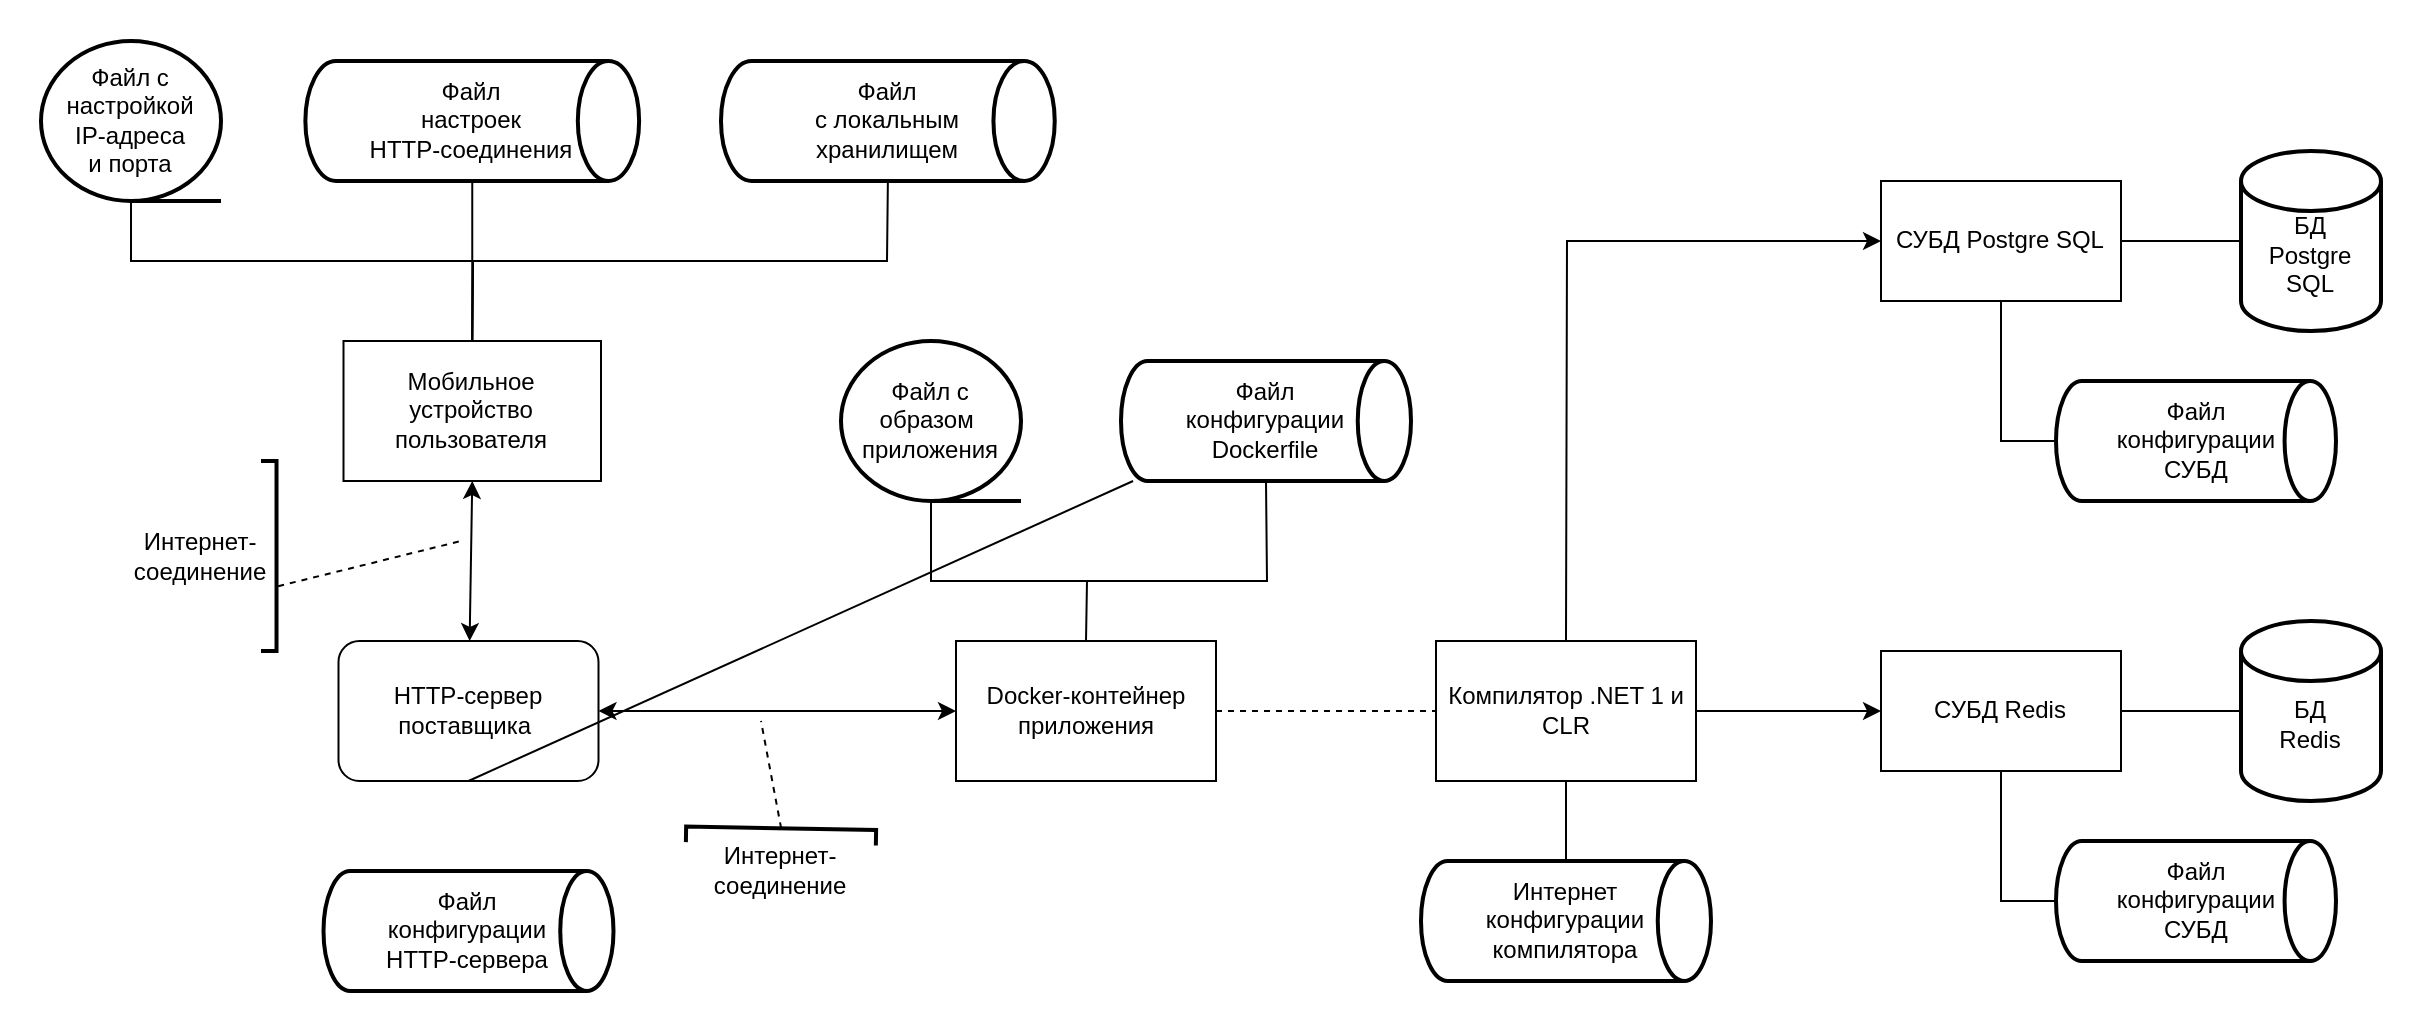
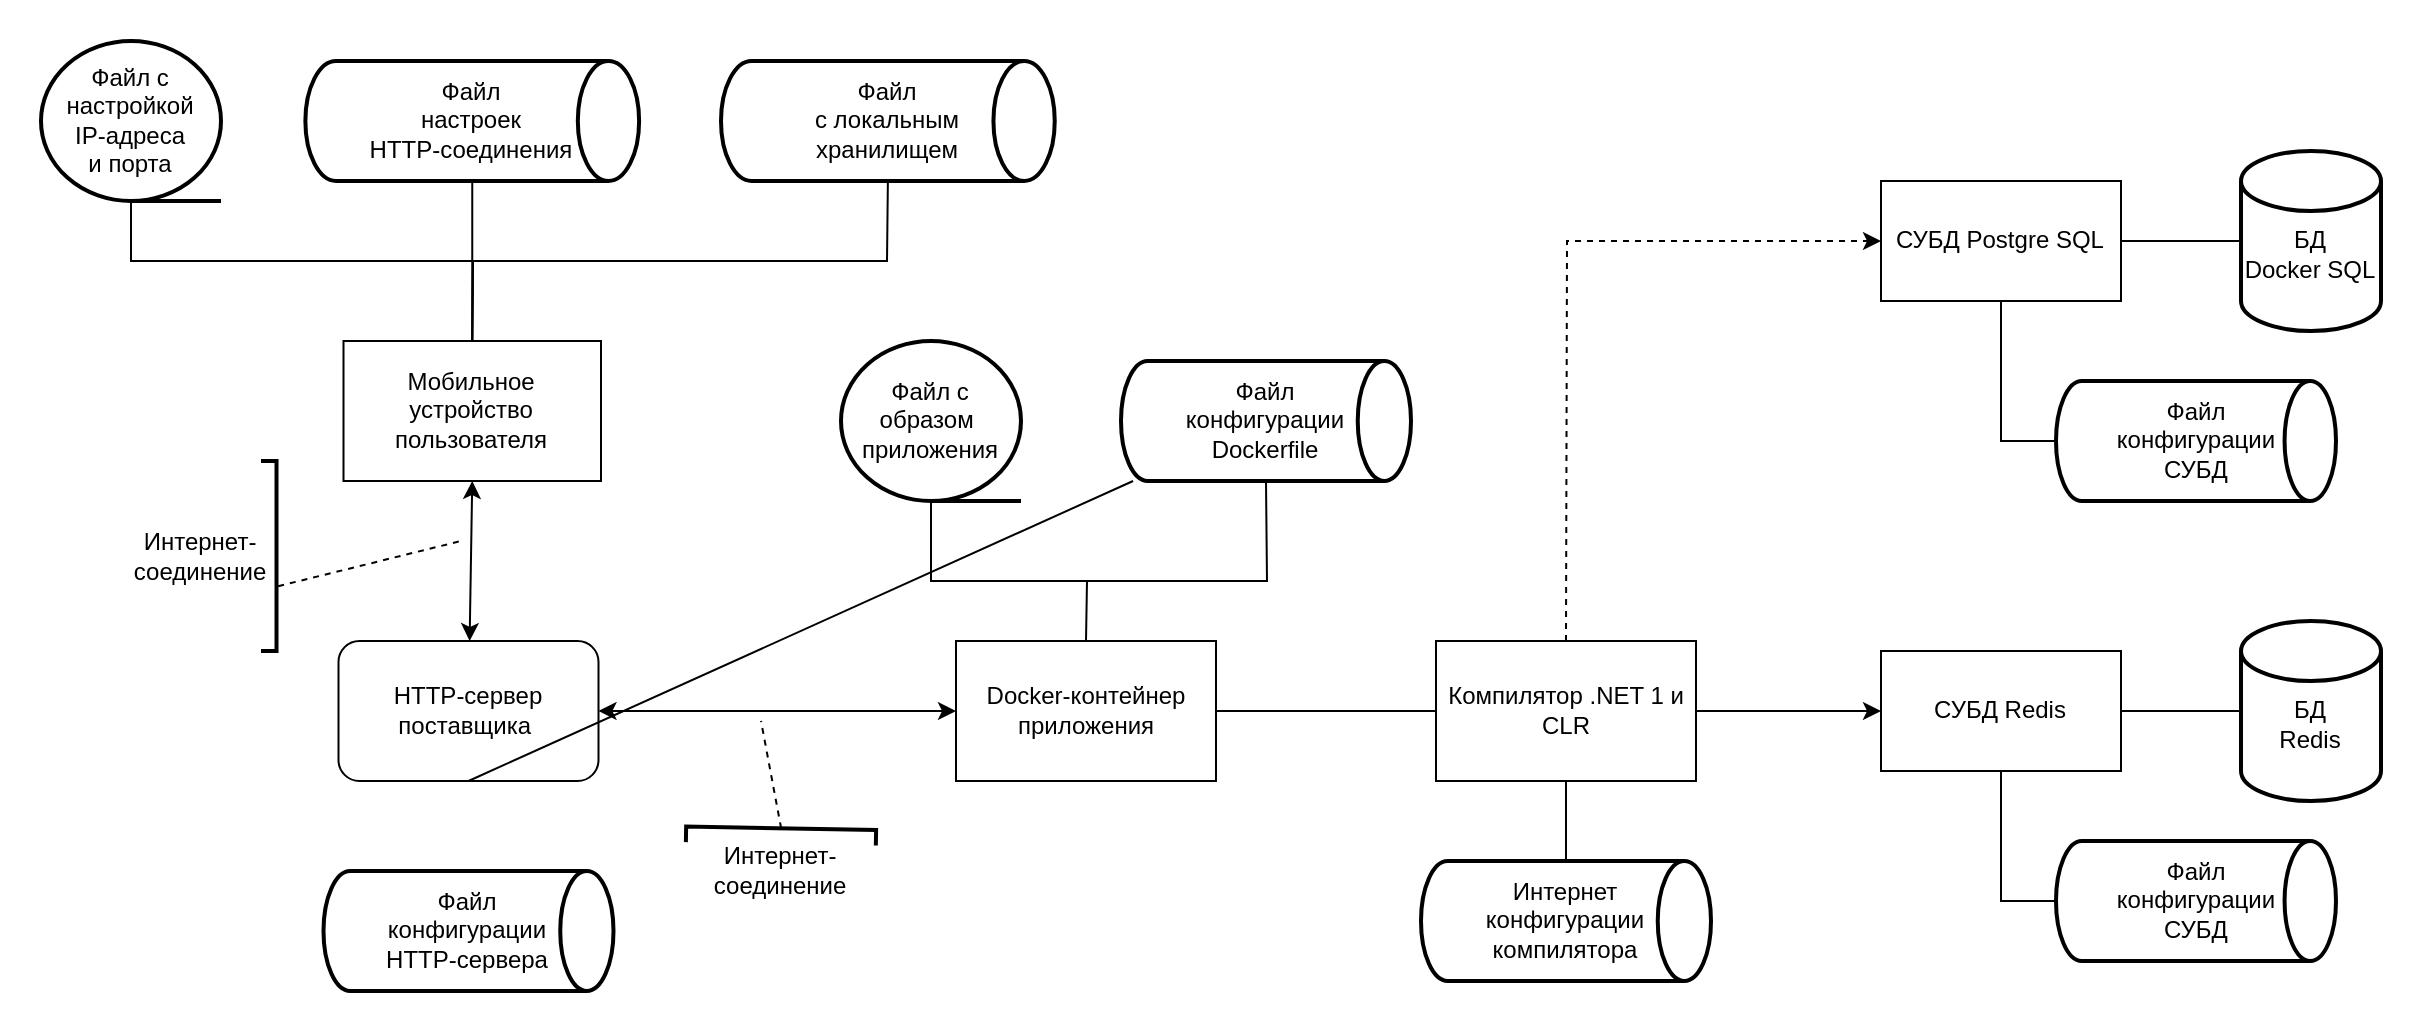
(2311, 241) -> (2311, 241)
(1567, 291) -> (1567, 291)
(1325, 711) -> (1325, 711)
